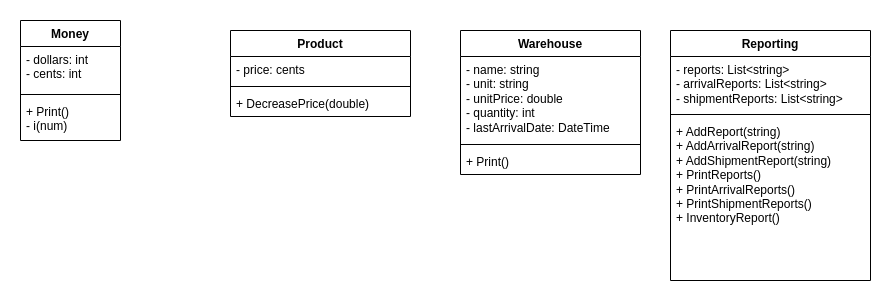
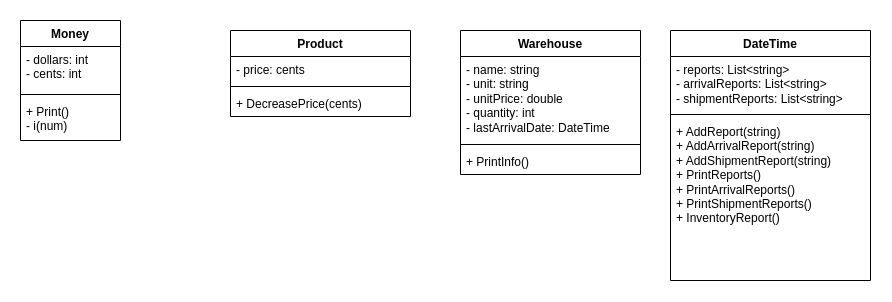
(771, 45) -> (771, 45)
(309, 105) -> (307, 105)
(494, 163) -> (507, 163)
